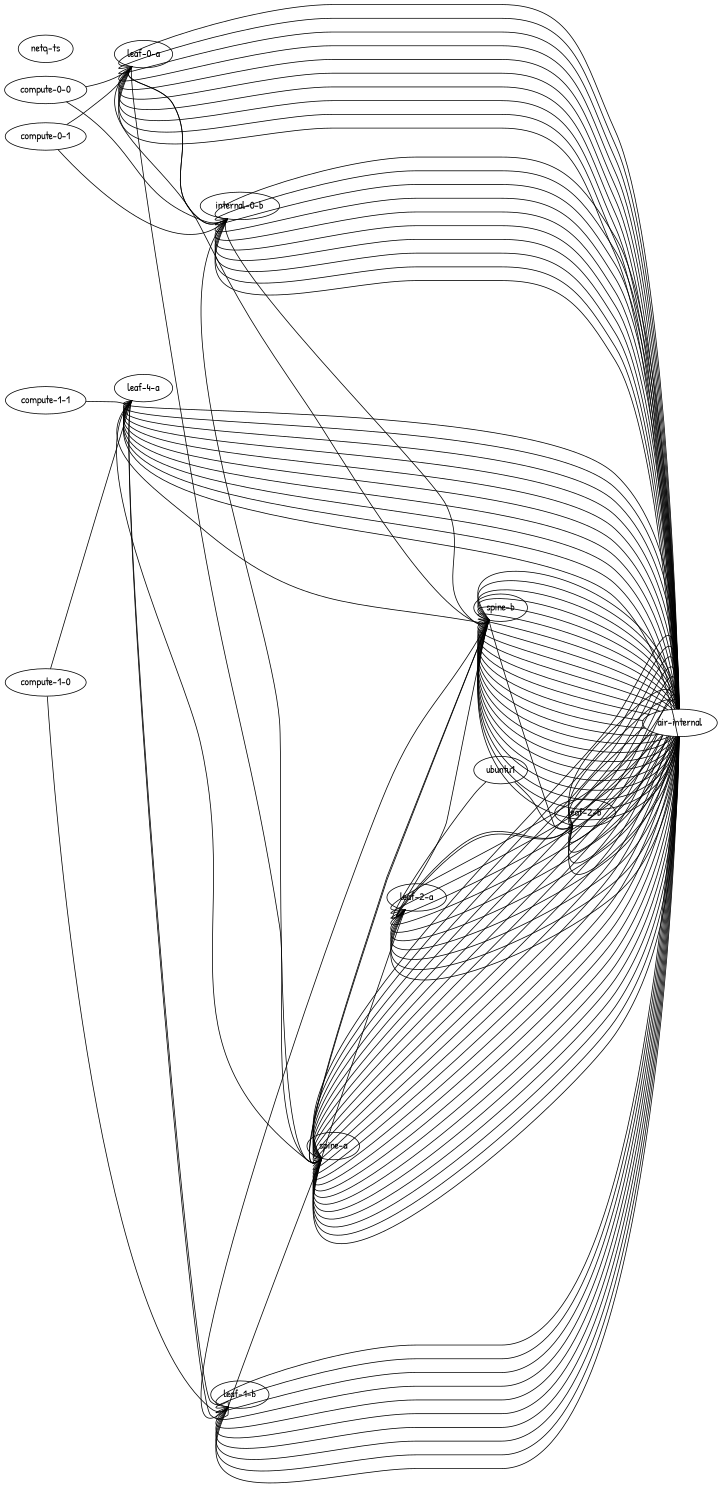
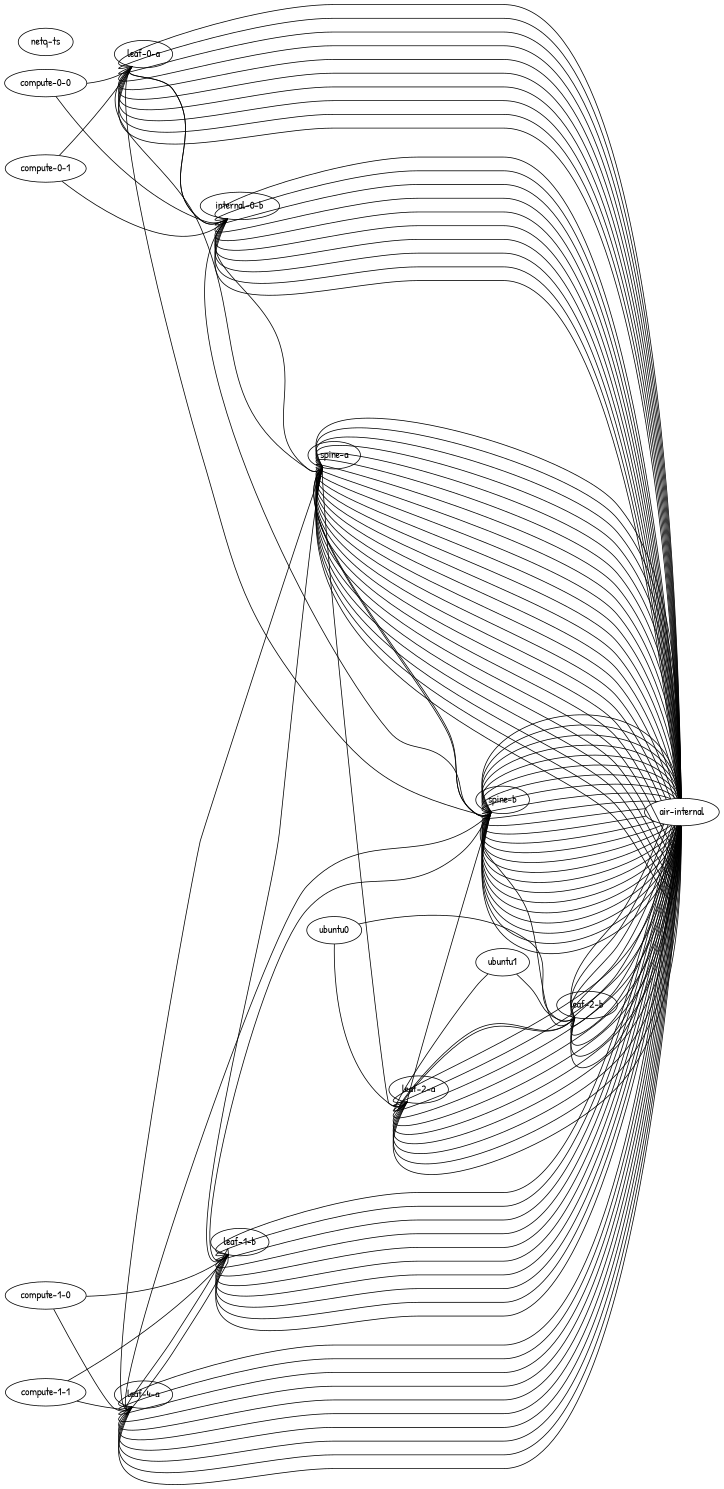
none -> (334, 930)
none -> (154, 1324)
